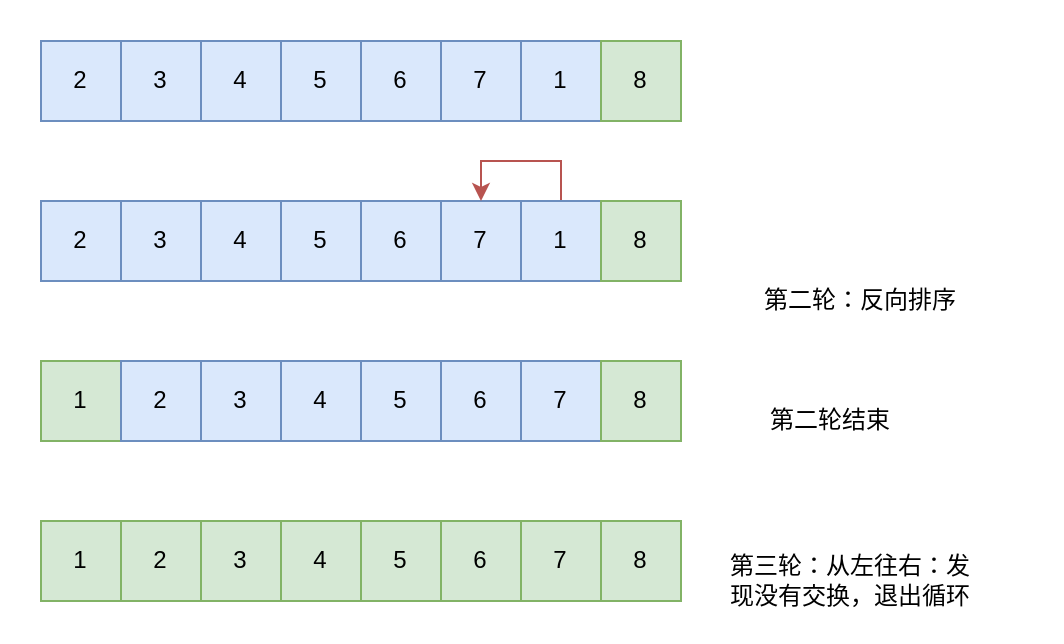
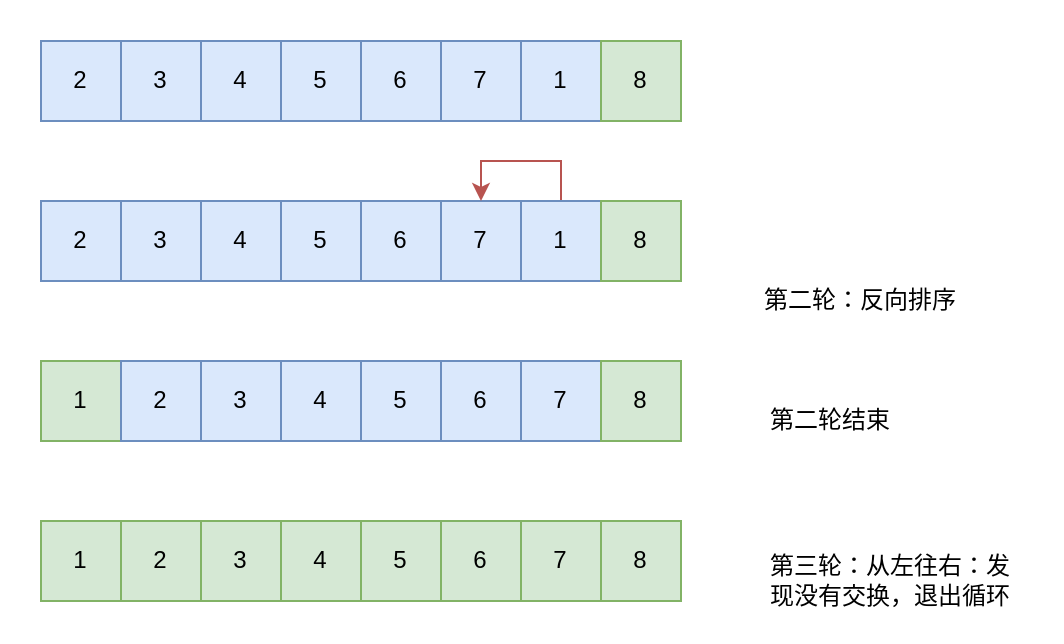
(851, 581) -> (891, 581)
